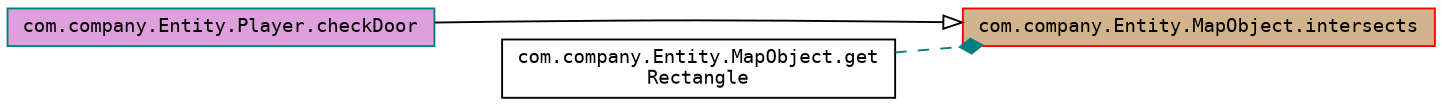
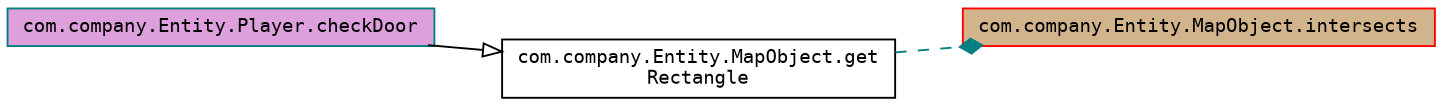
(689, 20) -> (455, 48)
